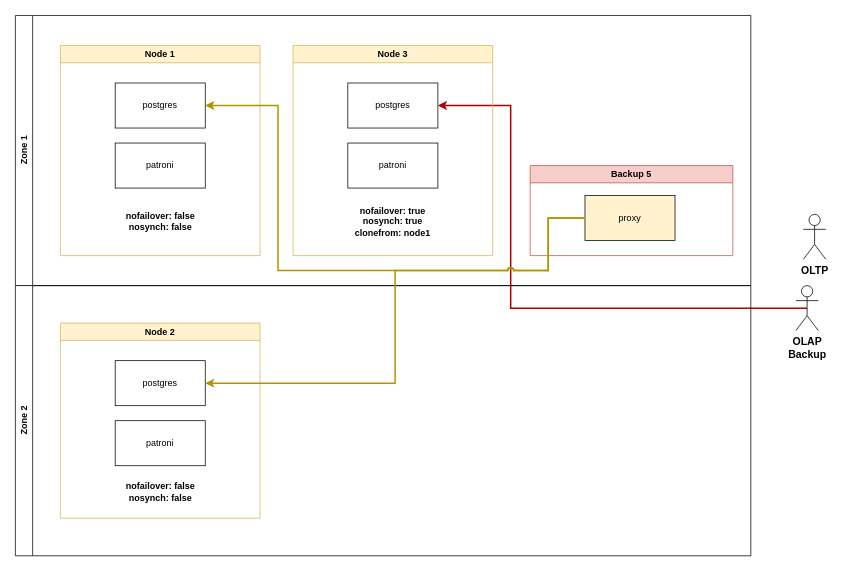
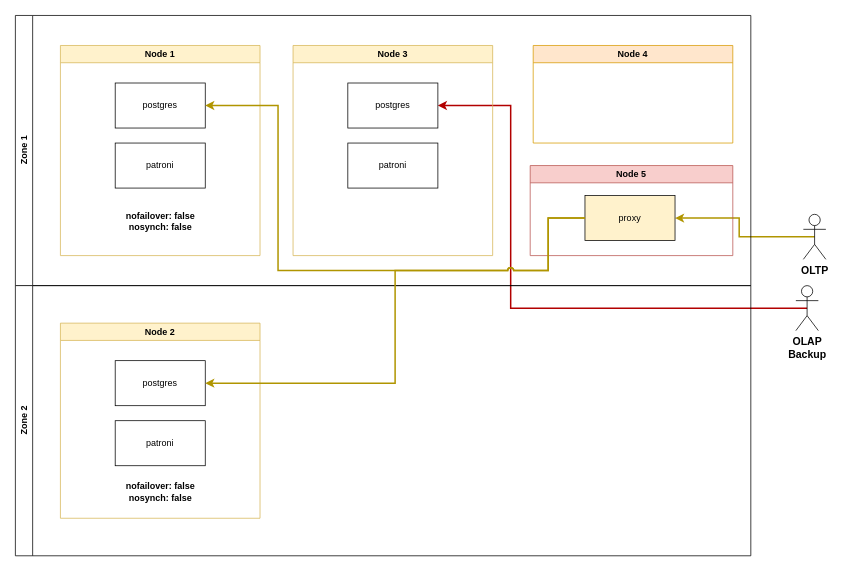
none -> (633, 94)
(631, 174) -> (631, 174)
(393, 222) -> none
none -> (739, 236)
